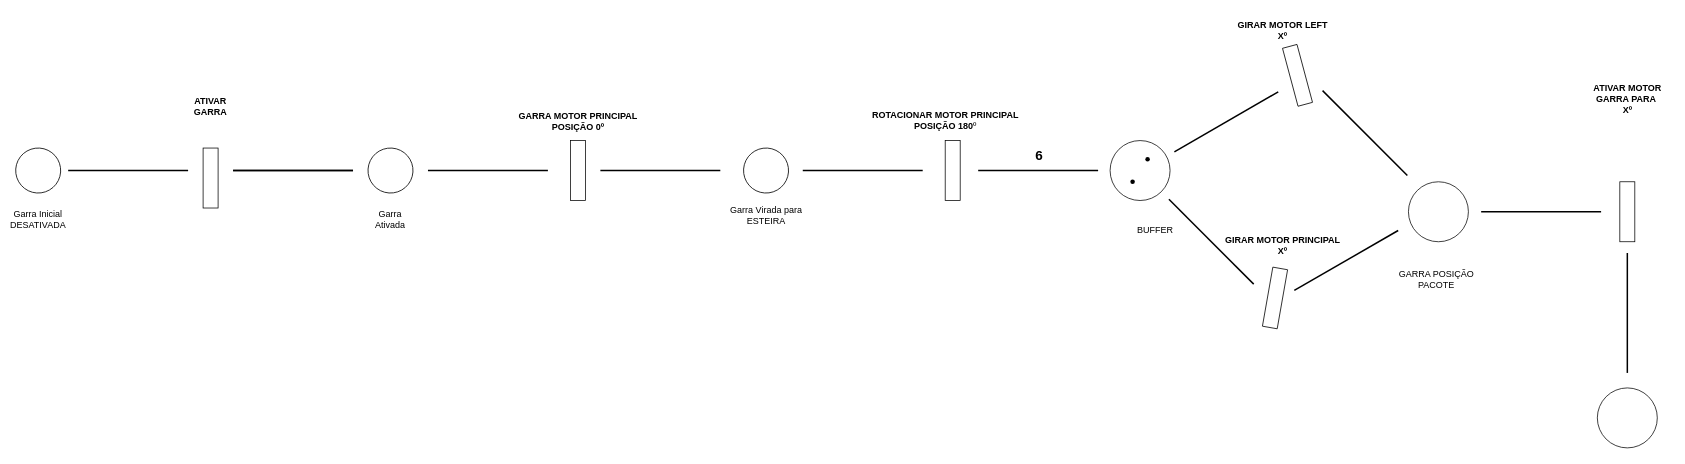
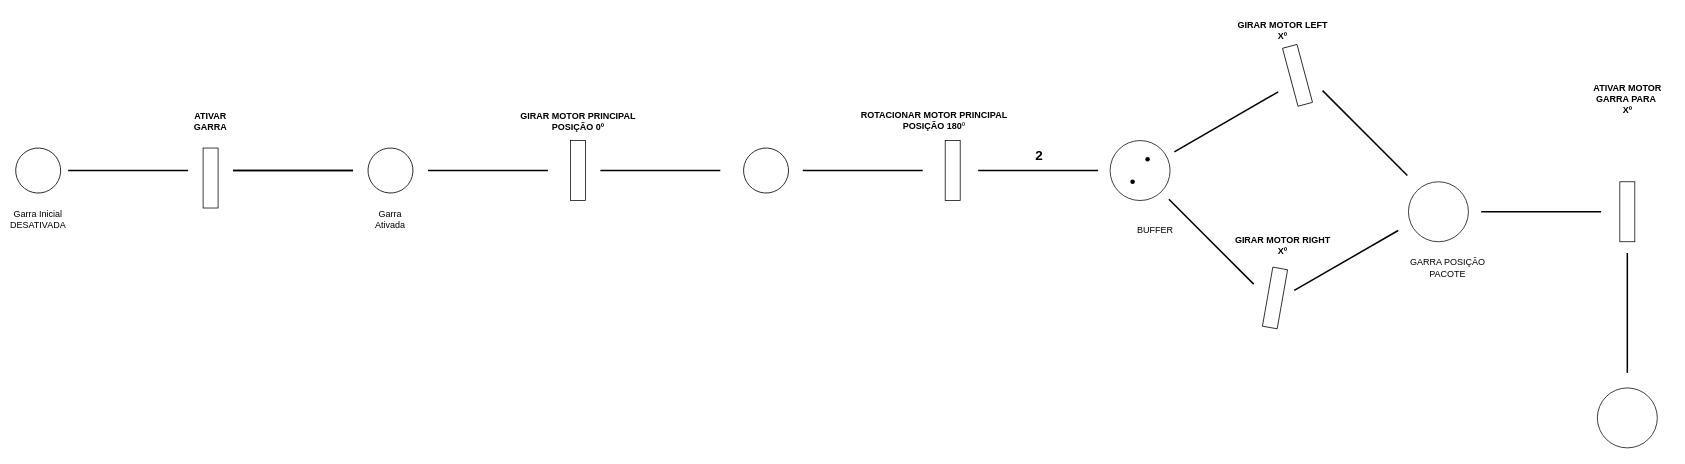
(210, 107) -> (210, 122)
(945, 120) -> (934, 120)
(578, 122) -> (578, 122)
(1040, 156) -> (1040, 156)
(766, 216) -> none
(1283, 246) -> (1283, 246)
(1437, 279) -> (1448, 268)
